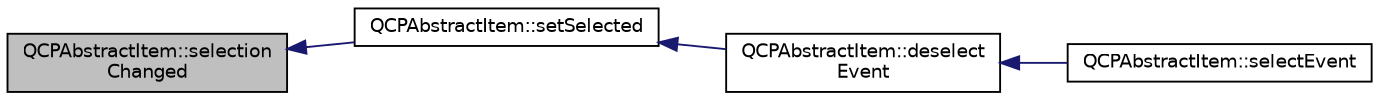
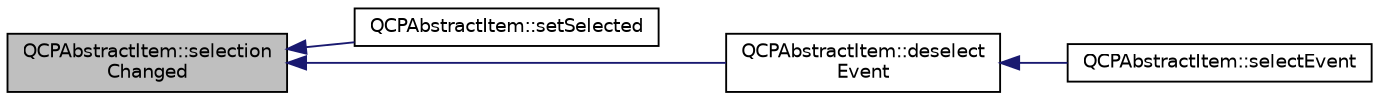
(702, 47) -> (516, 63)
